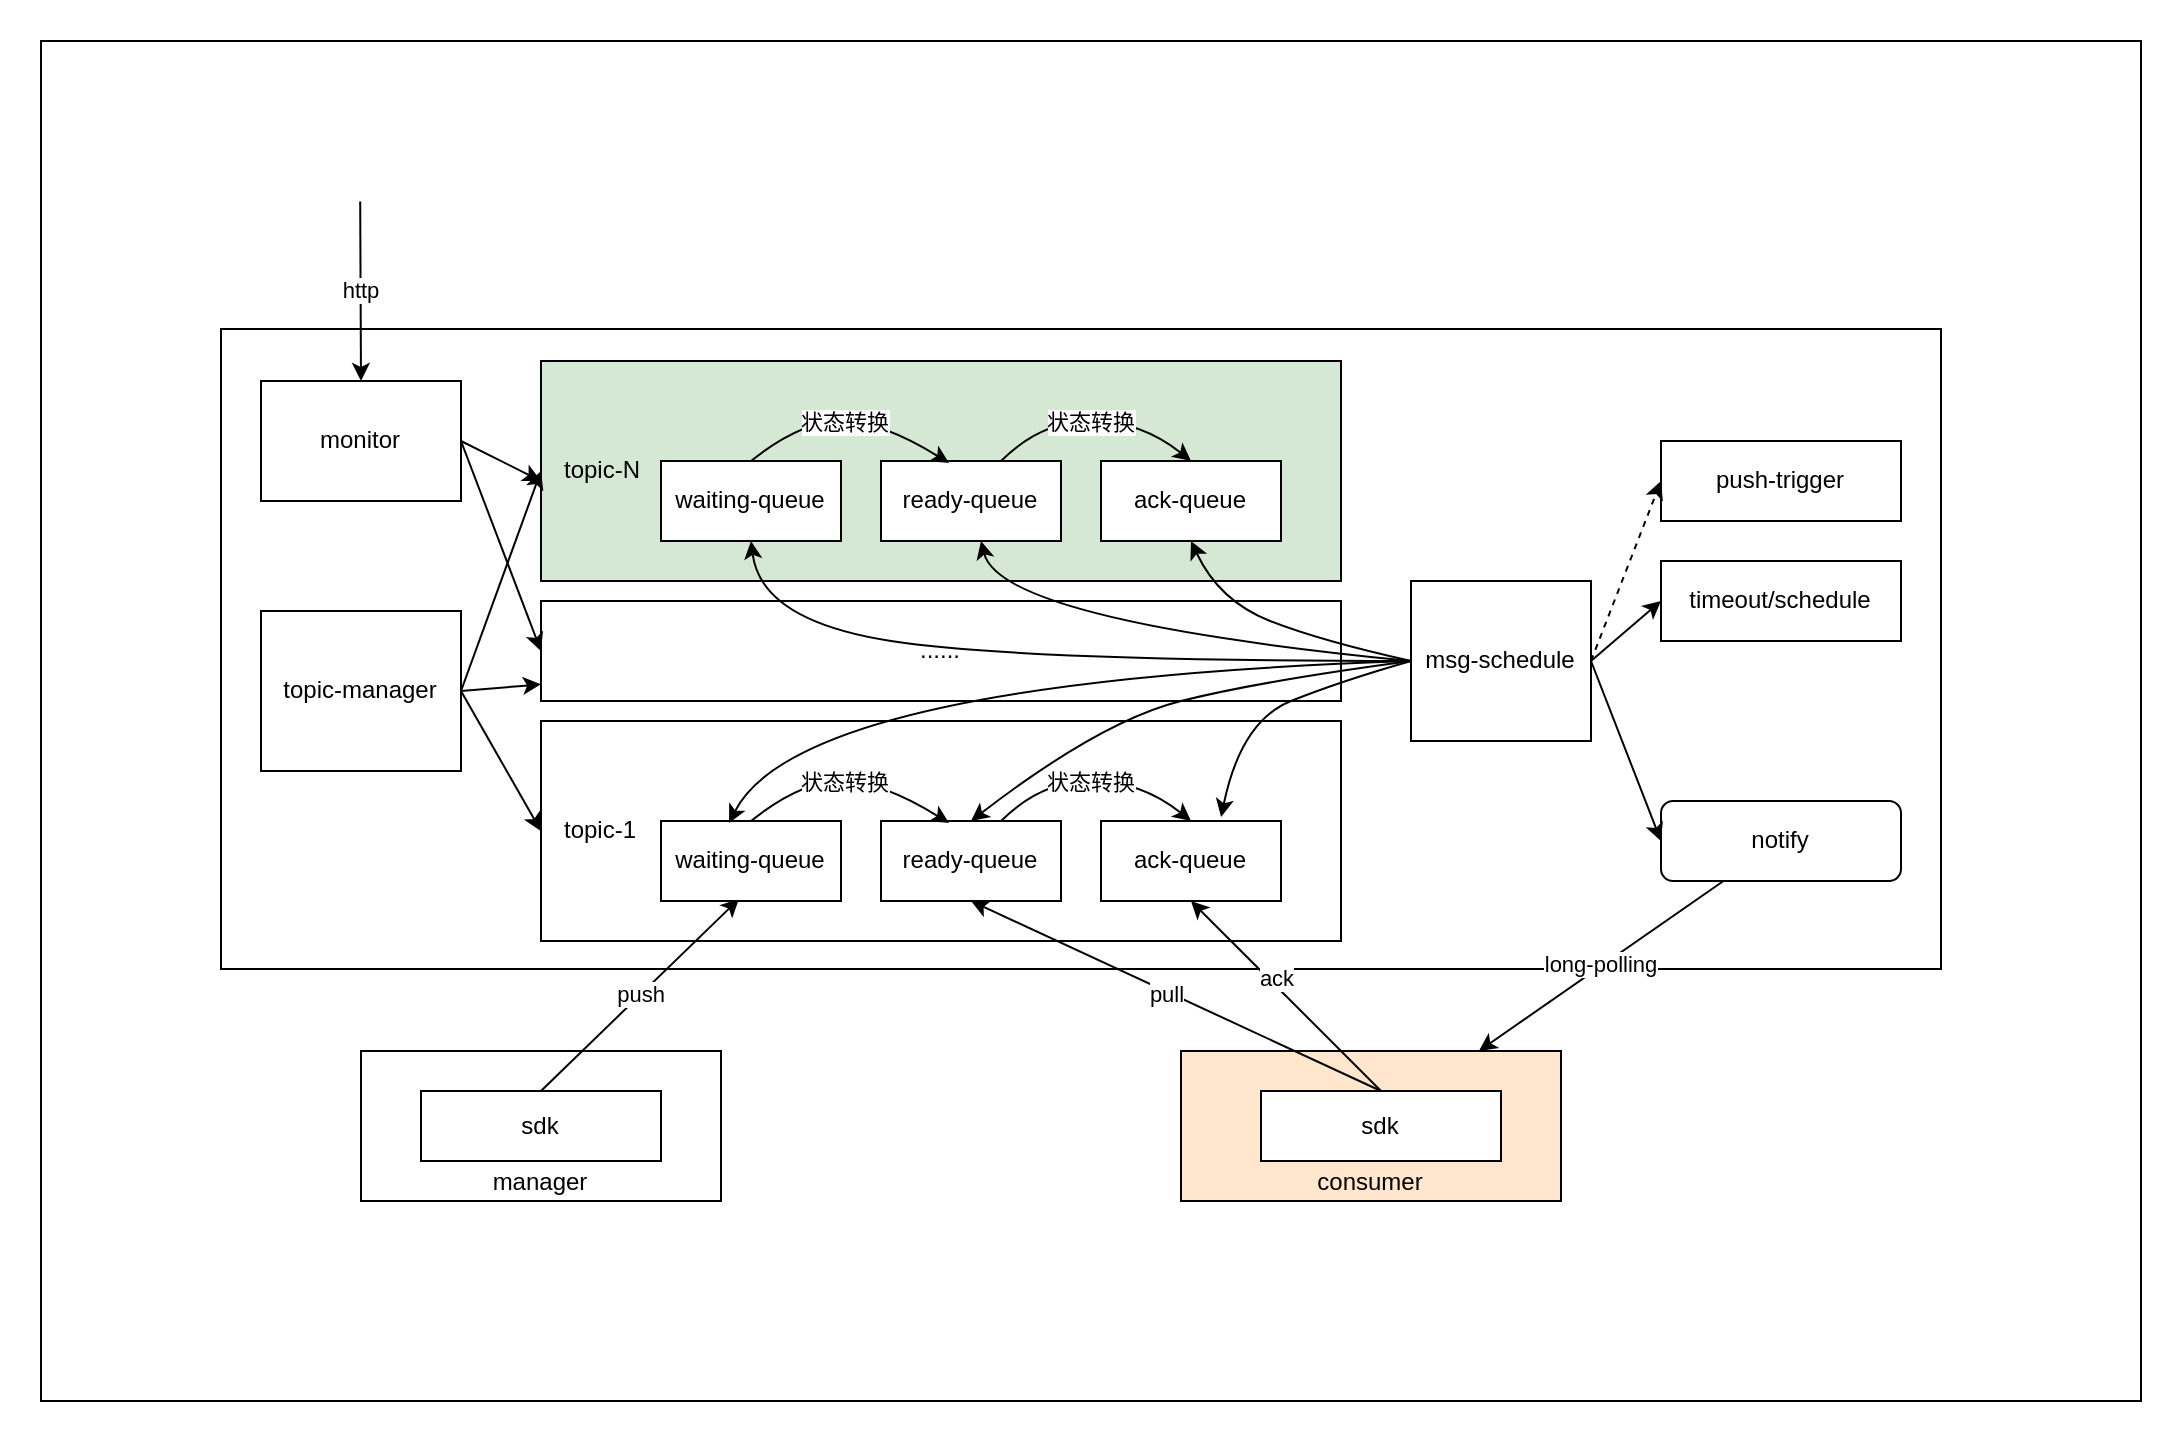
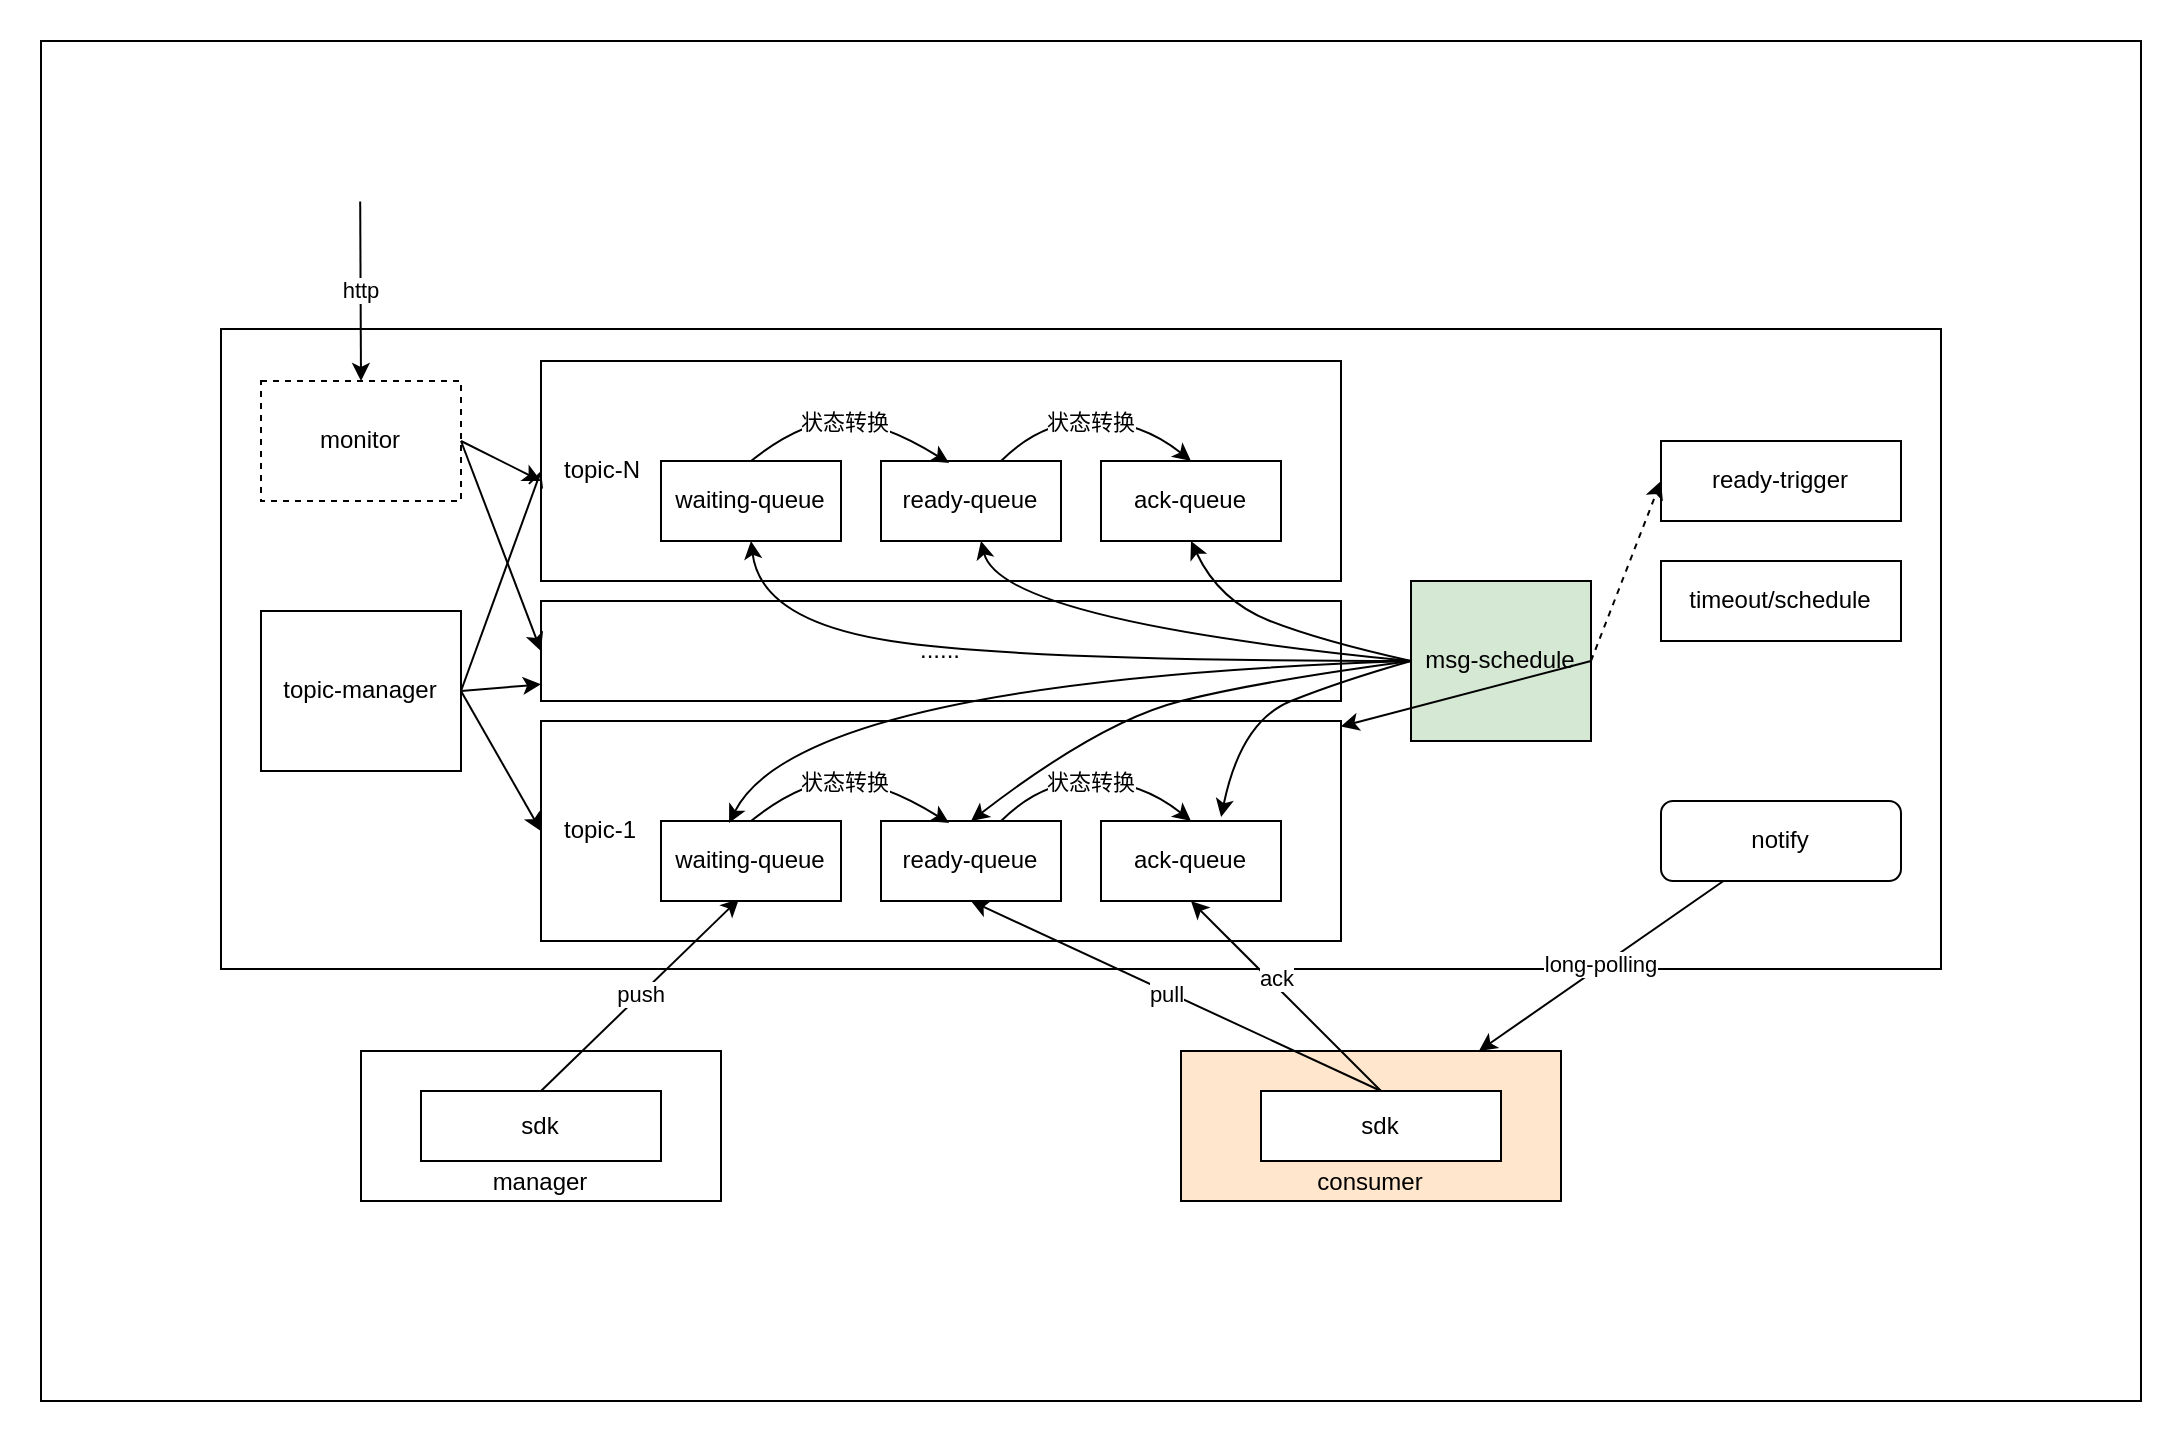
(361, 441) -> (361, 441)
(589, 471) -> (589, 471)
(1781, 481) -> (1781, 481)
(536, 485) -> (537, 481)
(1623, 634) -> (1472, 692)
(1501, 661) -> (1501, 661)
(1624, 746) -> none
